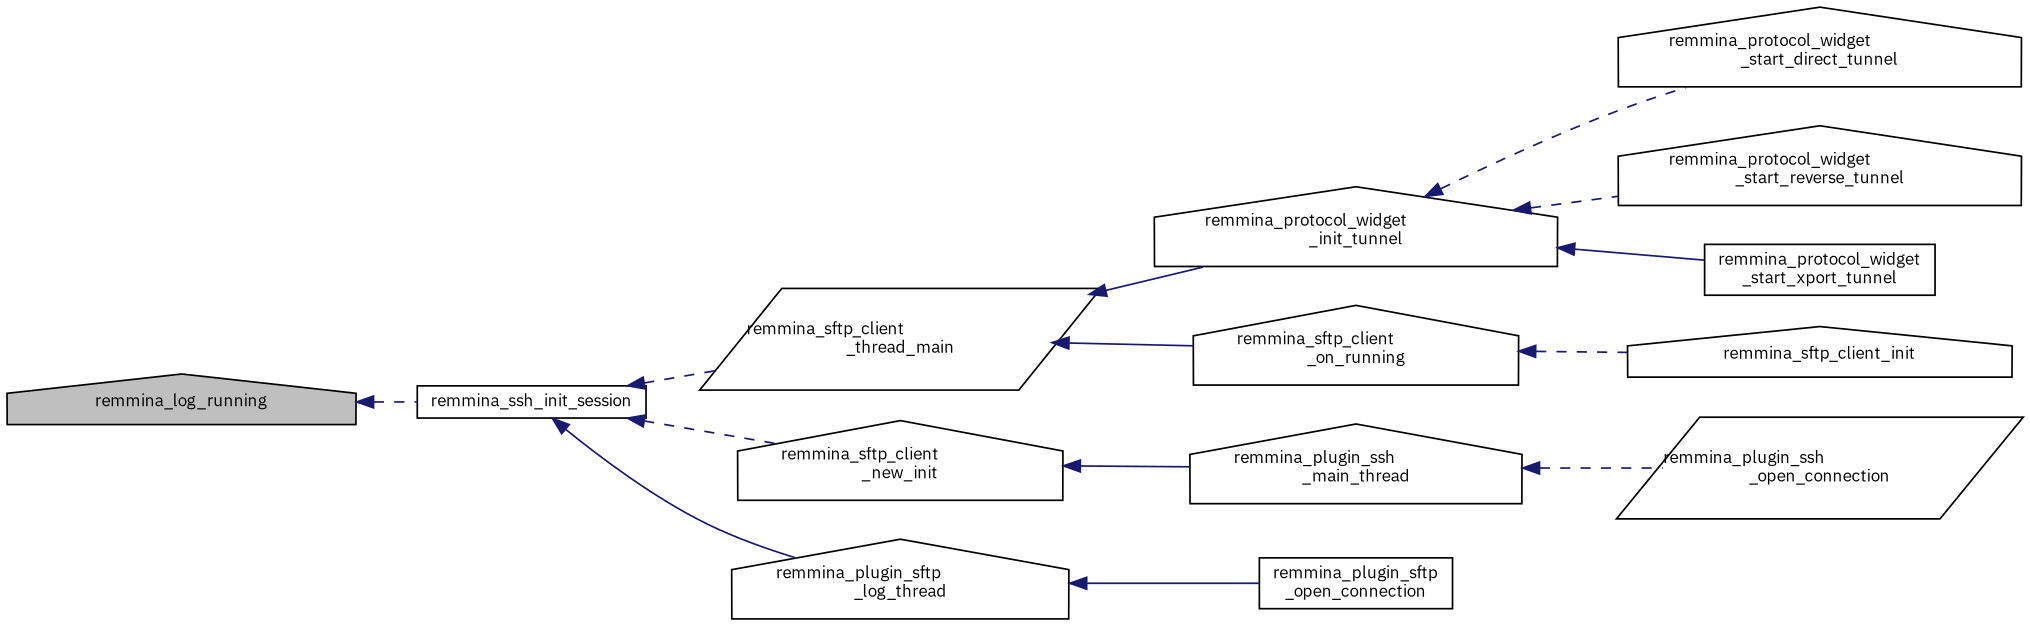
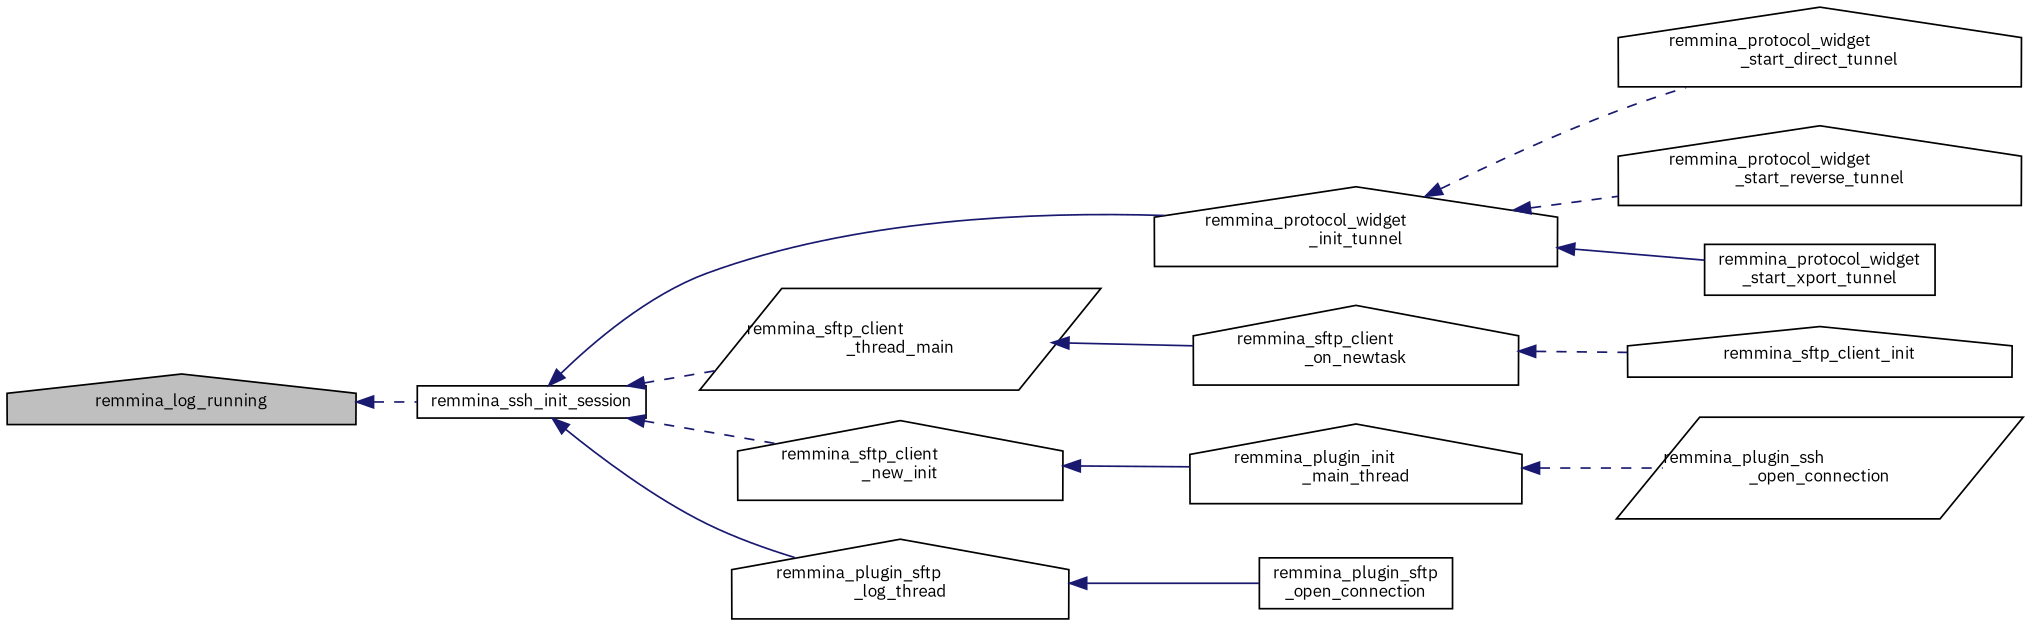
(1154, 279) -> (845, 237)
(1356, 349) -> (1356, 349)
(1356, 468) -> (1356, 468)
